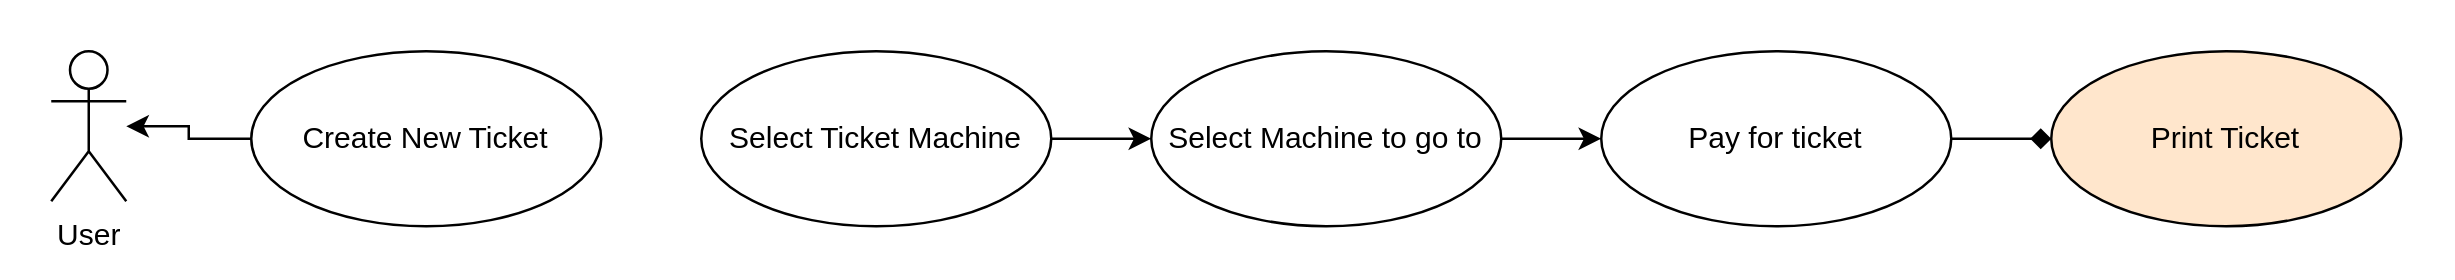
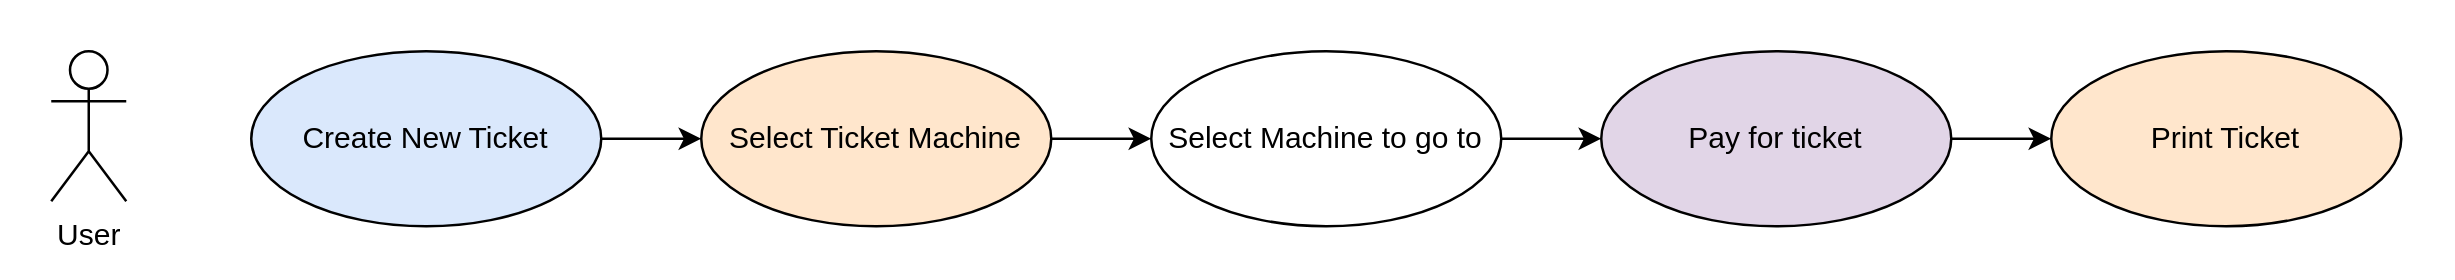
(191, 139) -> (643, 139)
(426, 139) -> (426, 139)
(876, 139) -> (876, 139)
(1776, 139) -> (1776, 139)
(2031, 139) -> (2032, 139)
